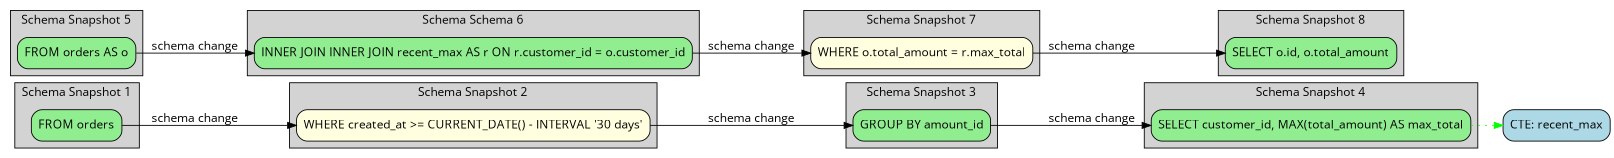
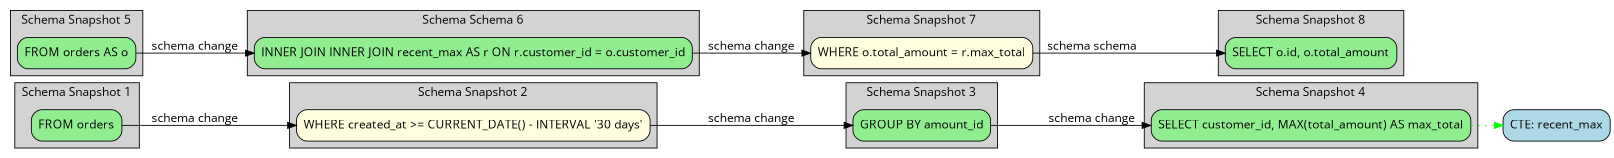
(1092, 47) -> (1092, 47)
